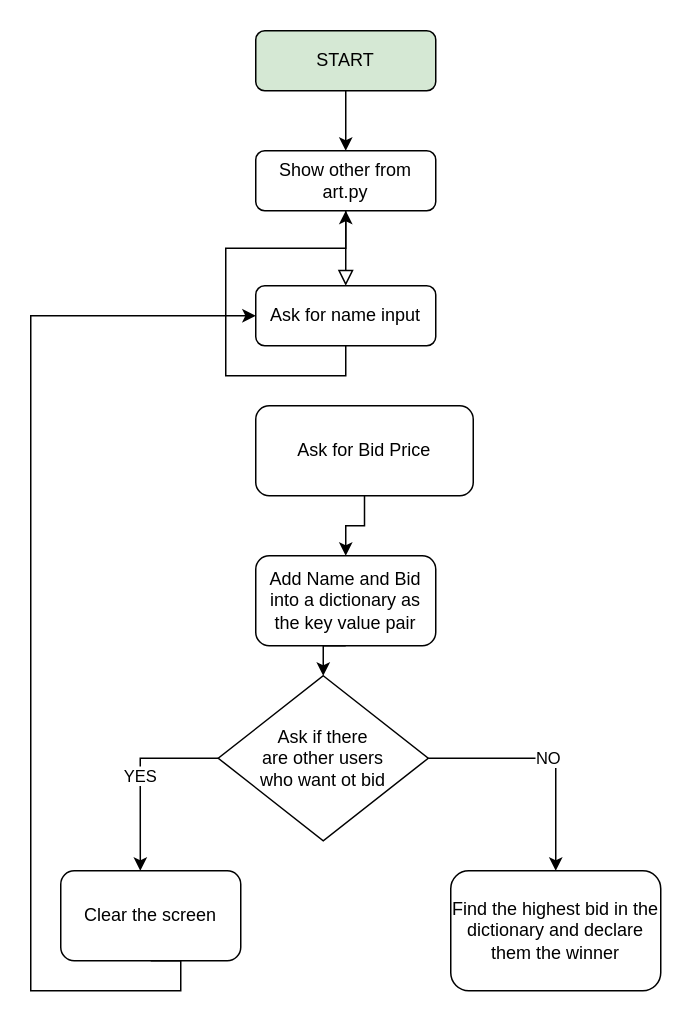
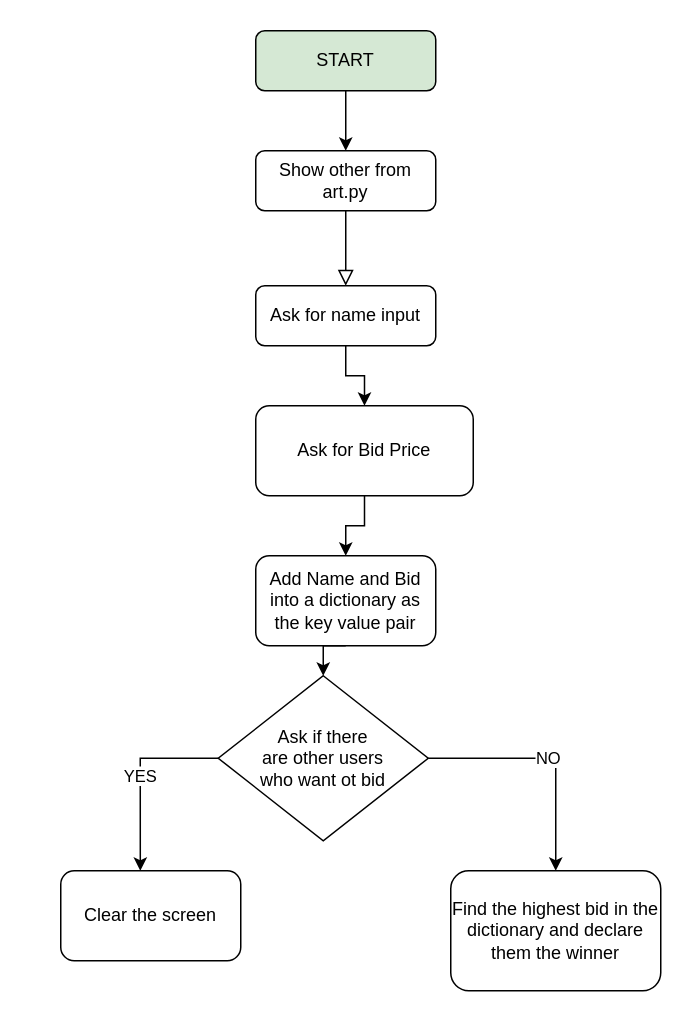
(226, 318) -> (363, 376)
(31, 638) -> none
